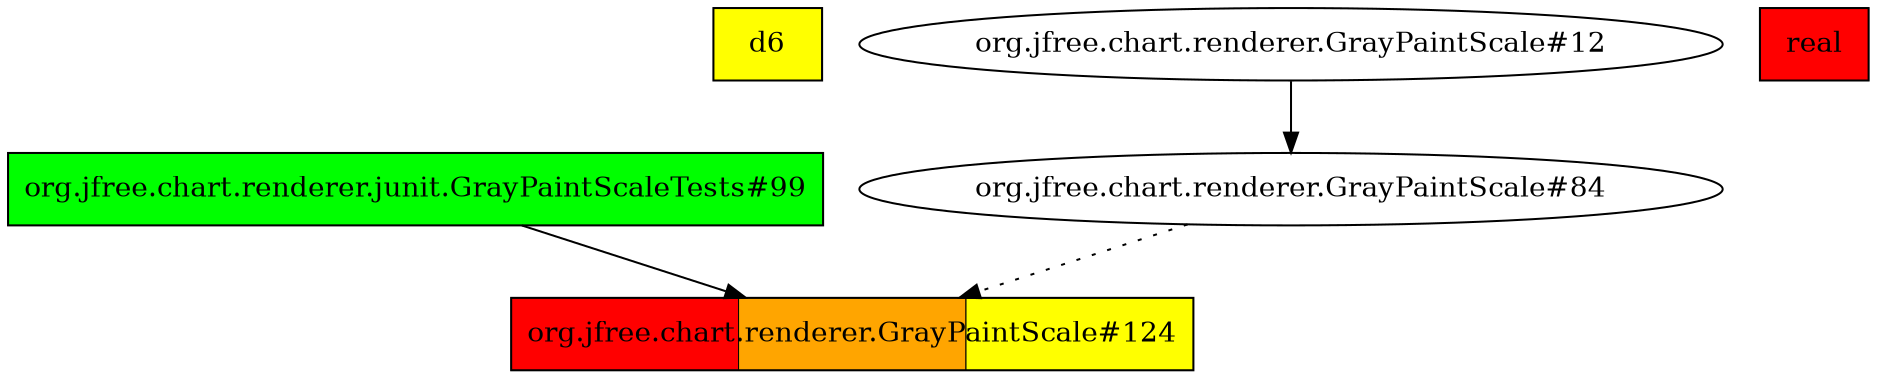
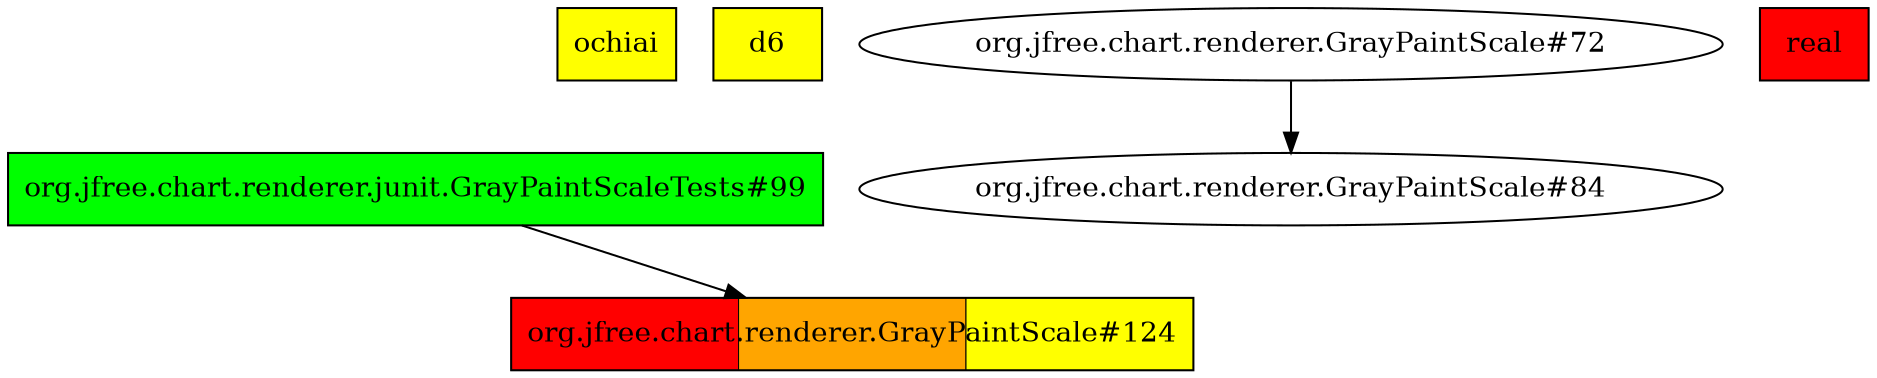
none -> (617, 44)
(1291, 44) -> (1291, 44)
(1083, 258) -> none
